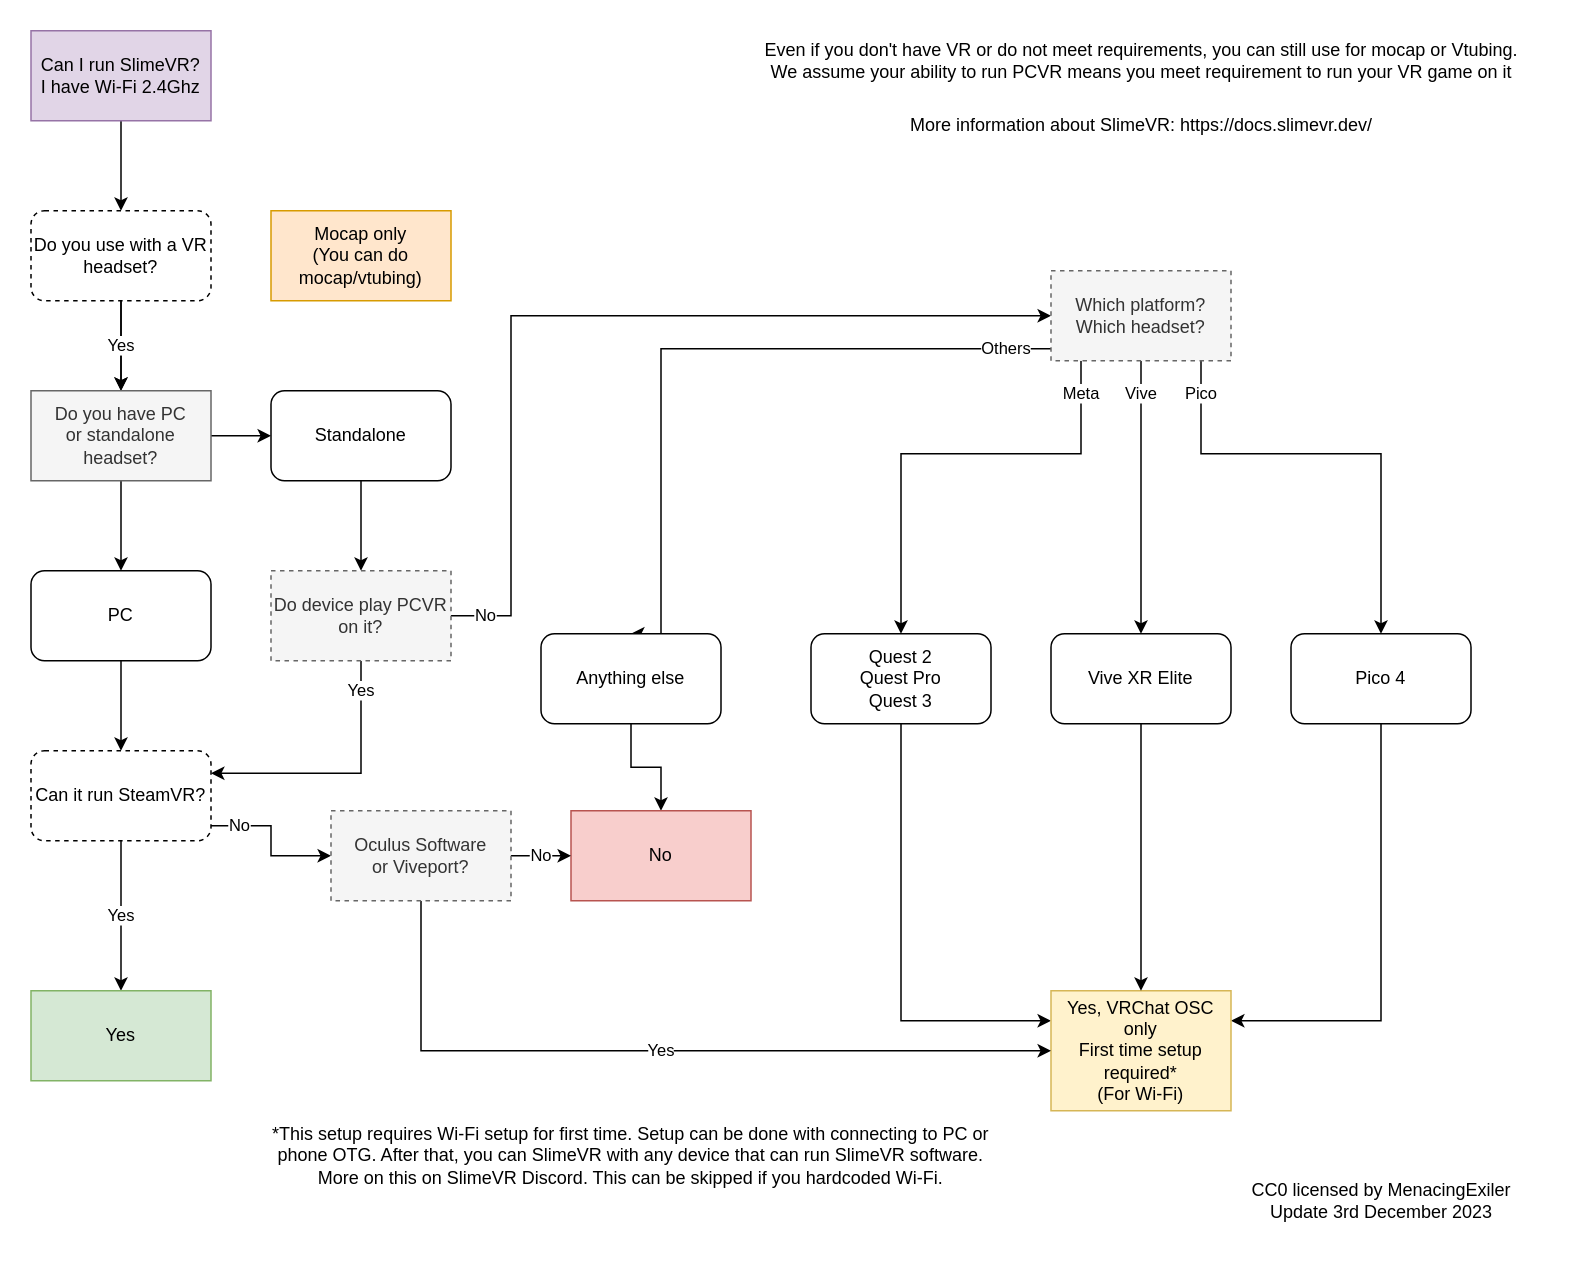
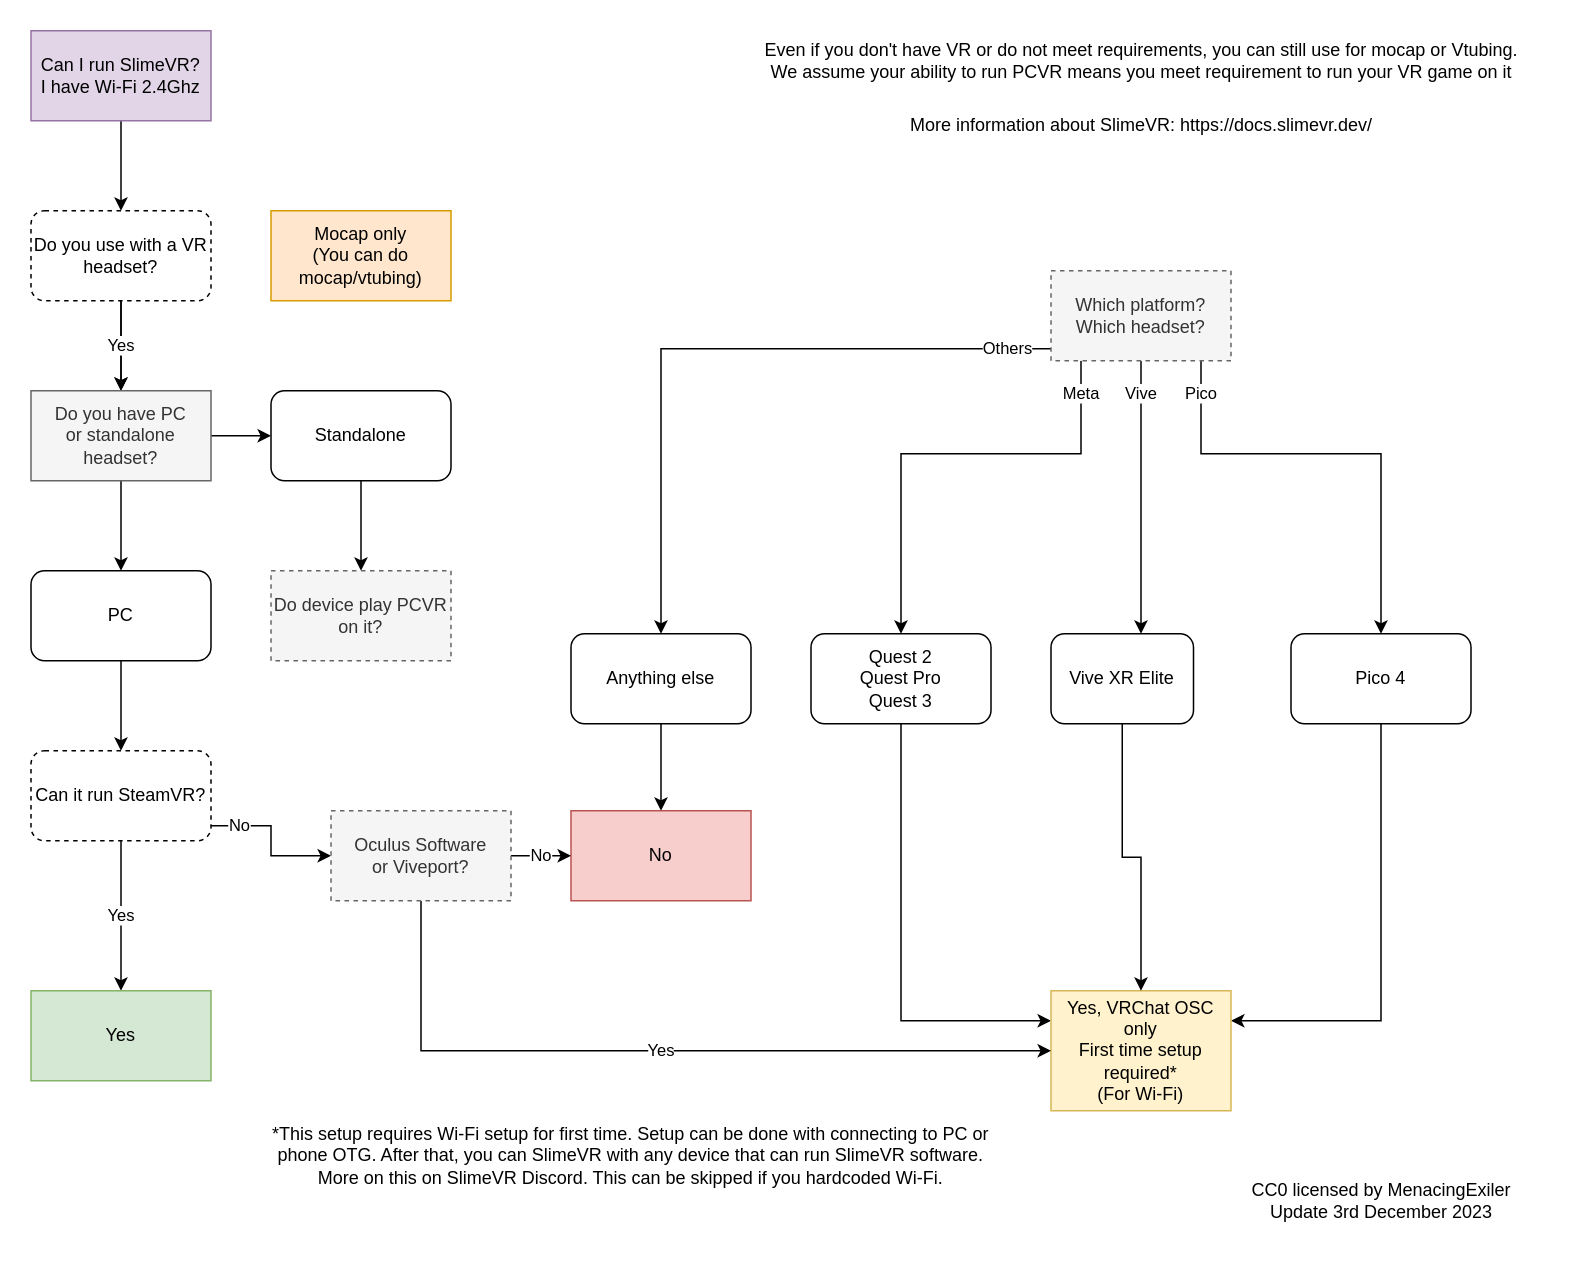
(596, 316) -> none
(631, 679) -> (661, 679)
(1141, 679) -> (1122, 679)
(347, 773) -> none
